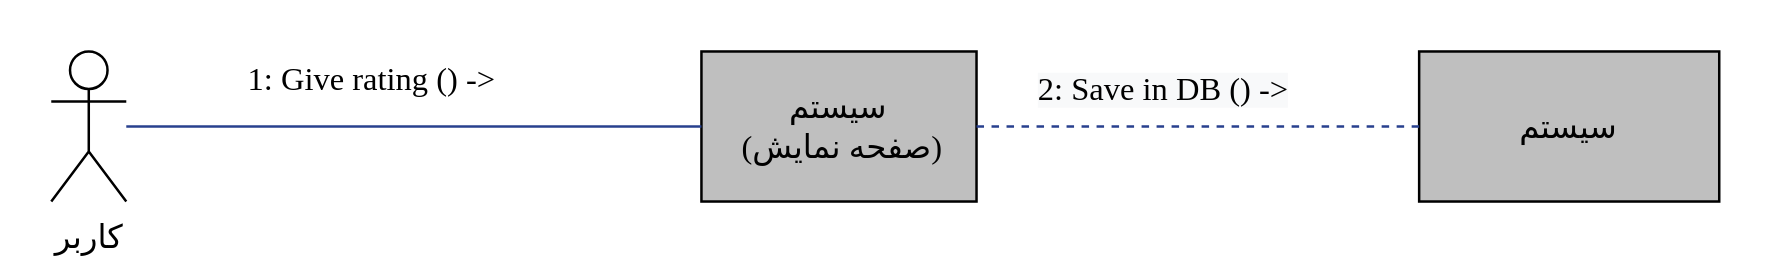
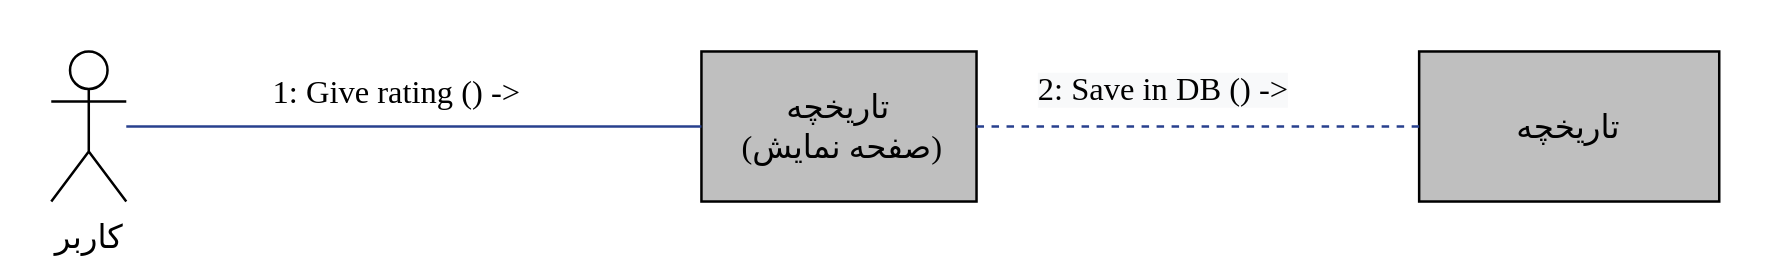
(371, 79) -> (396, 91)
(839, 126) -> (839, 126)
(1569, 126) -> (1569, 126)
